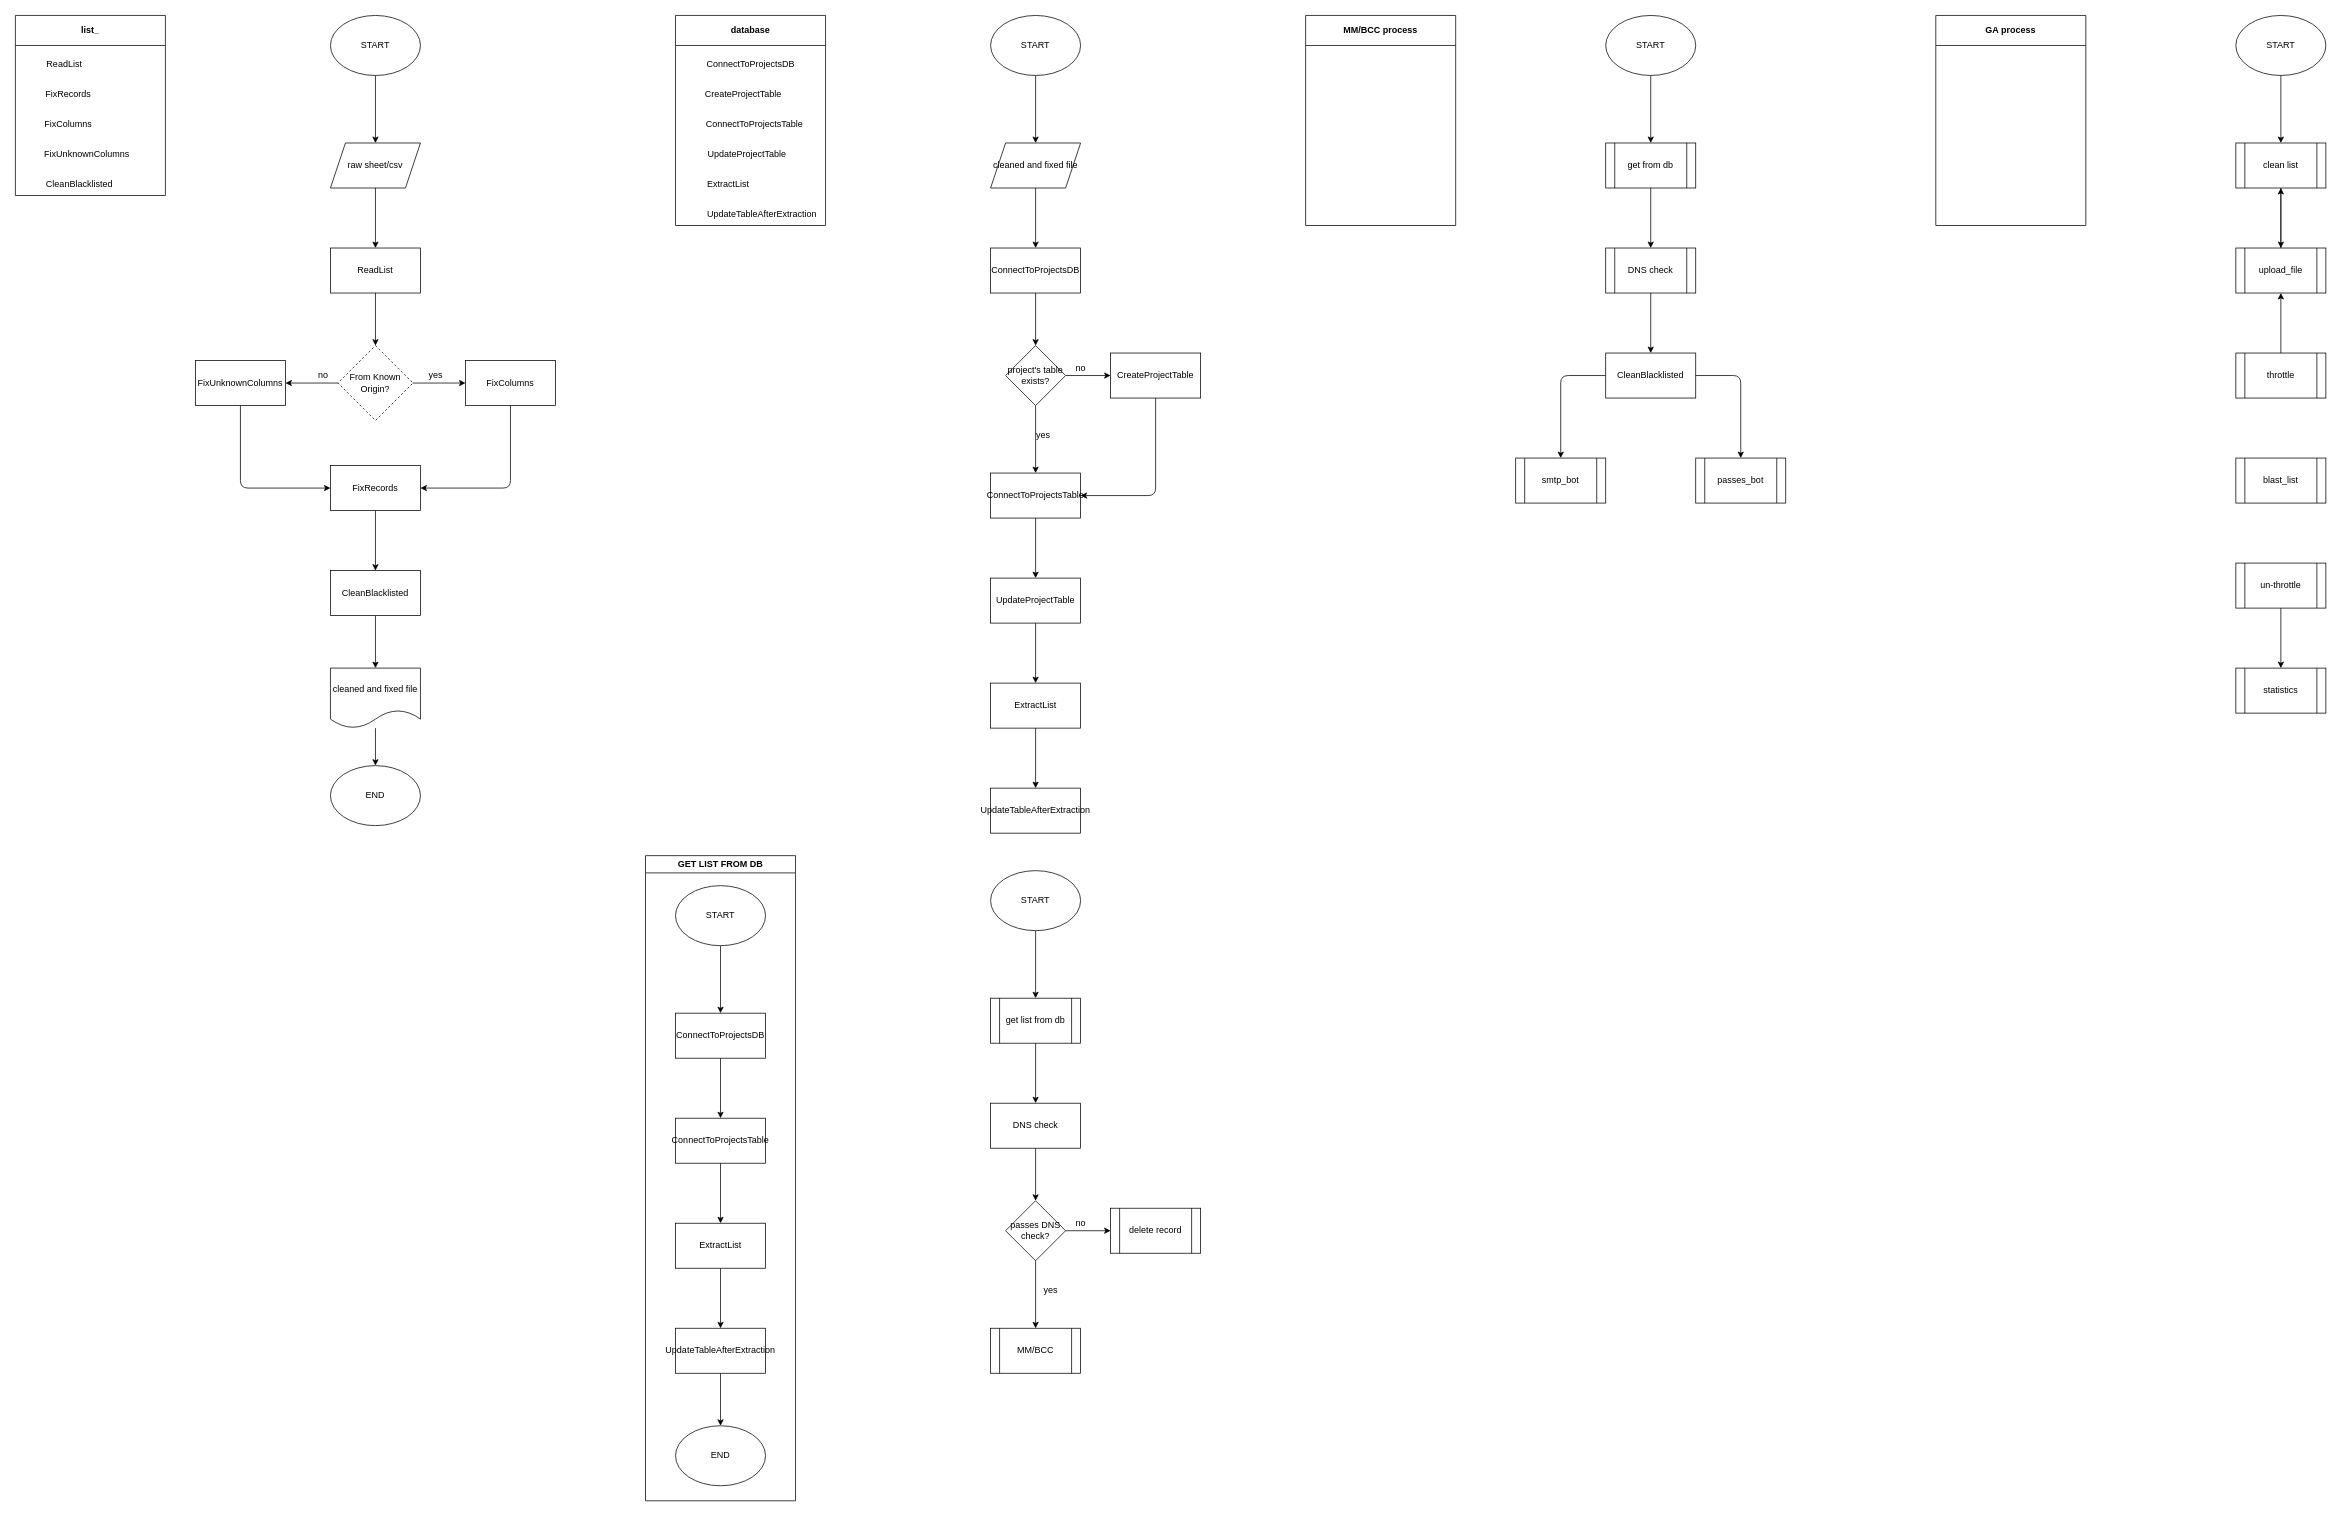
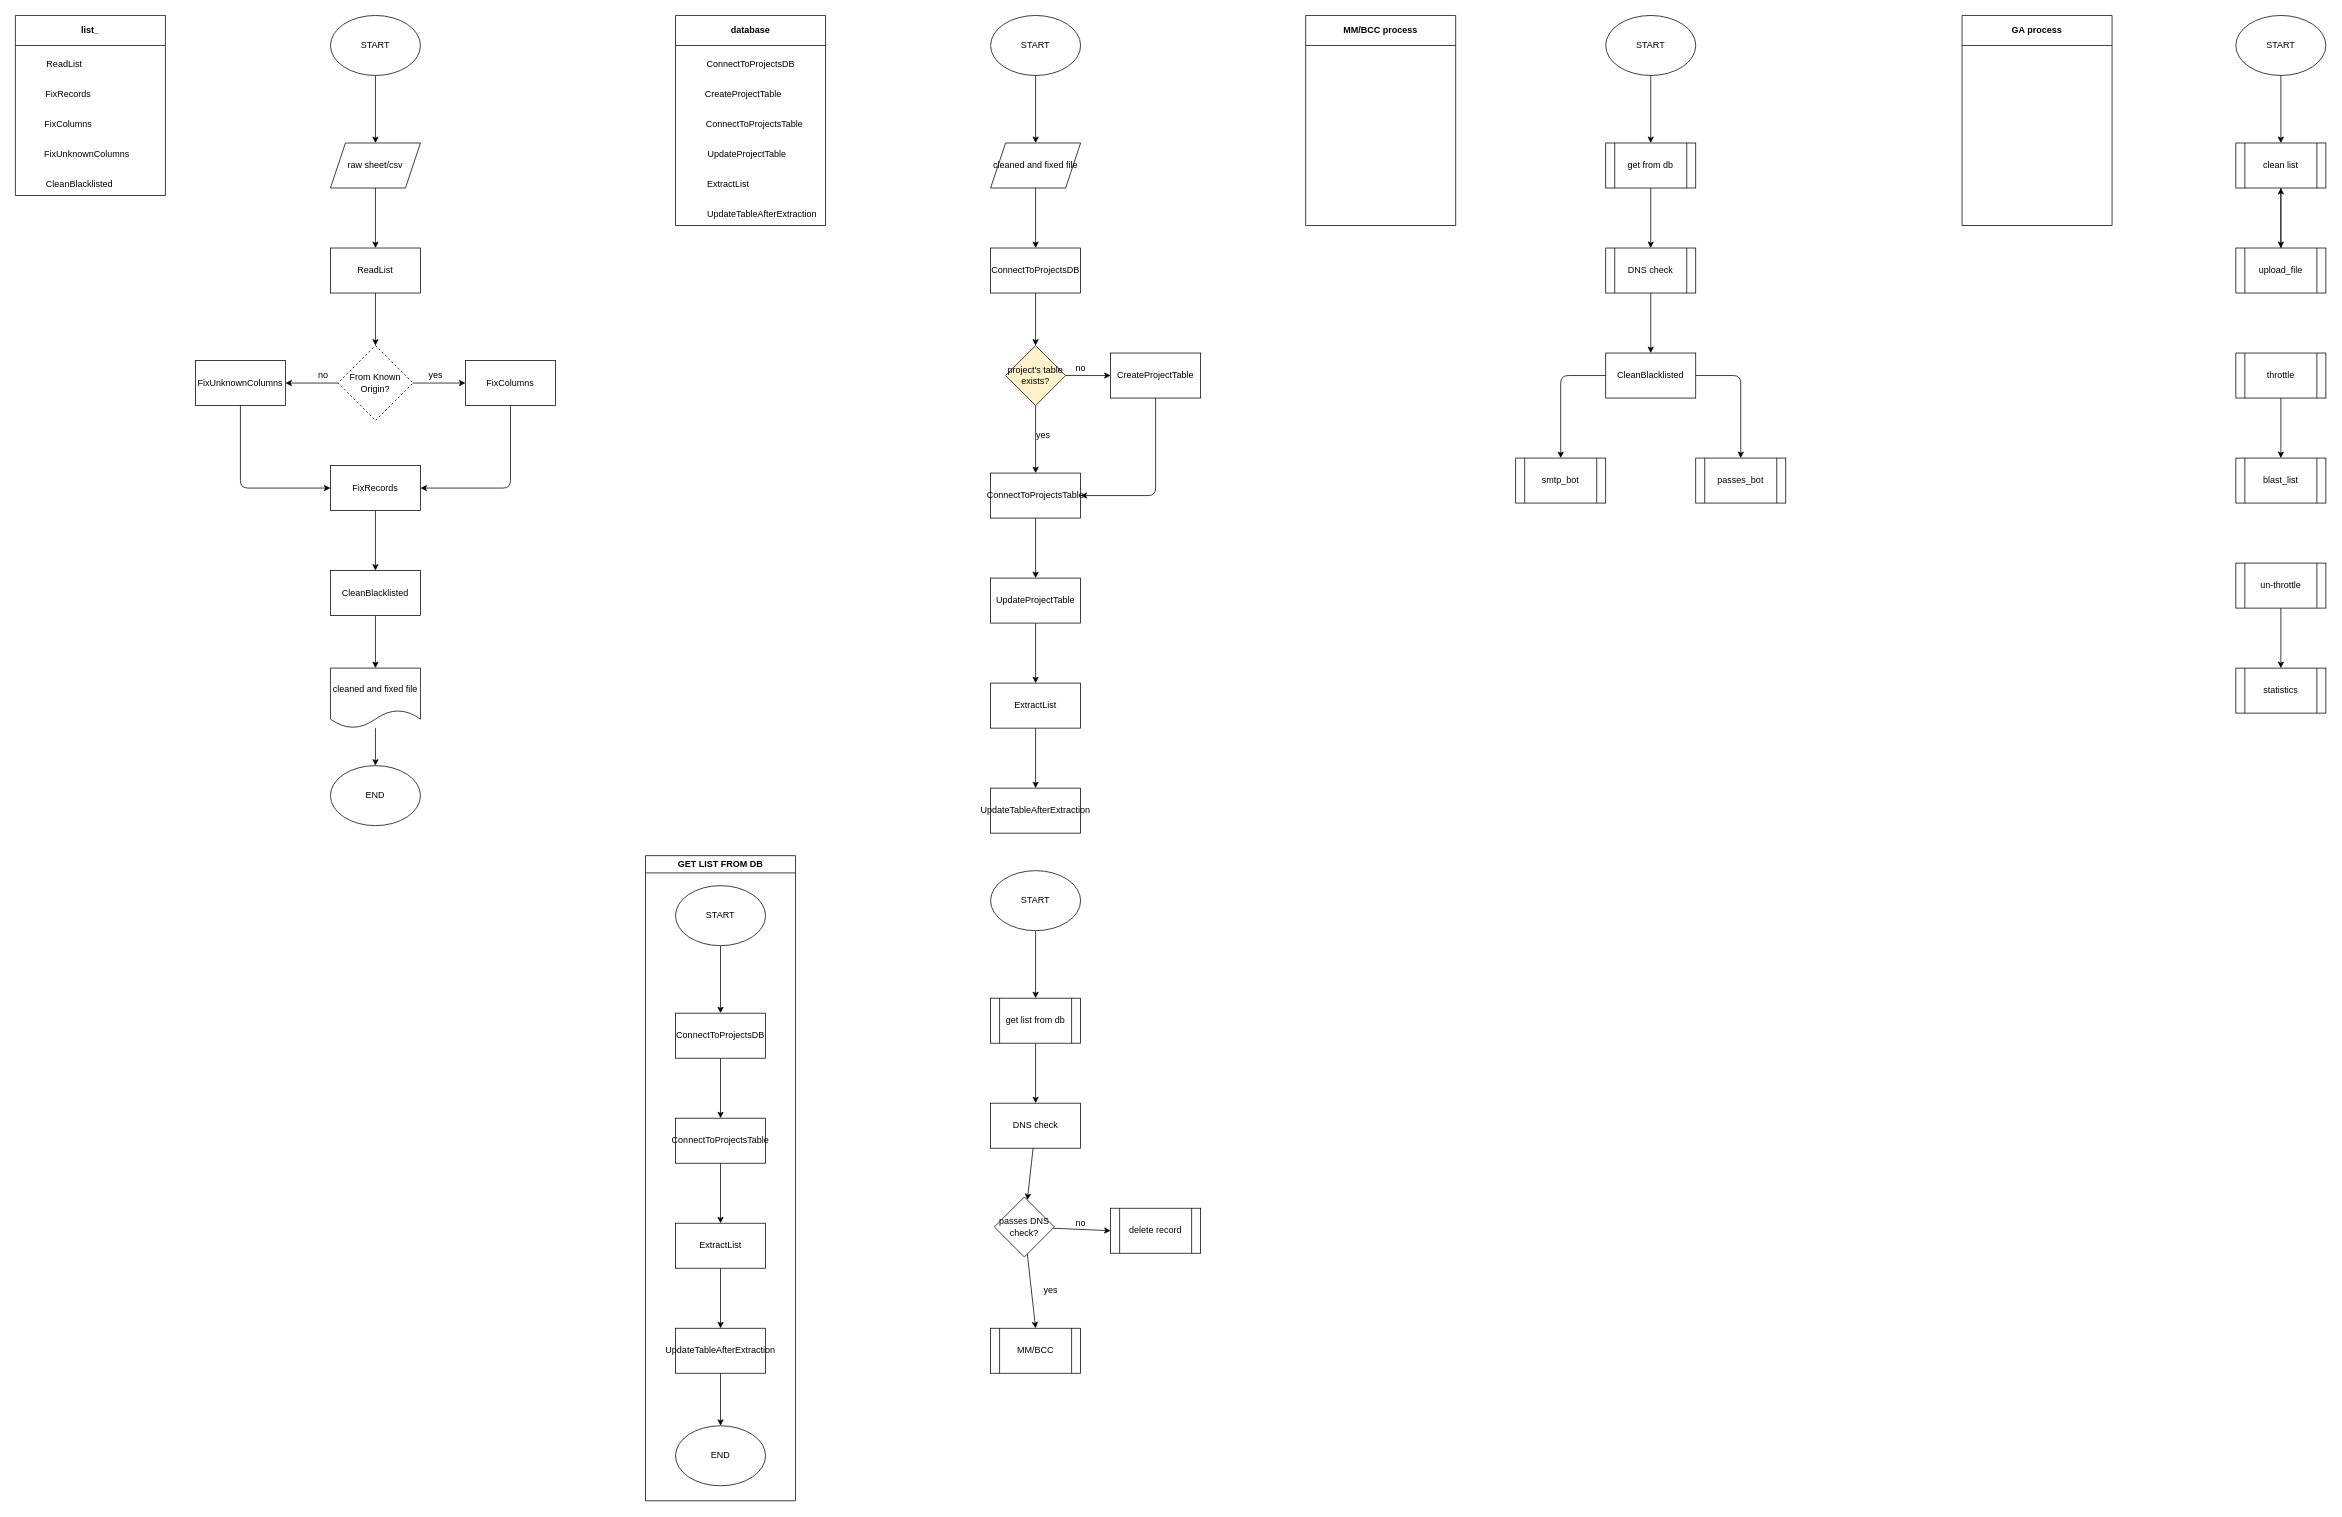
(2010, 120) -> (2037, 120)
(2280, 299) -> (2280, 451)
(1035, 375) -> (1035, 375)
(1035, 1230) -> (1024, 1227)
